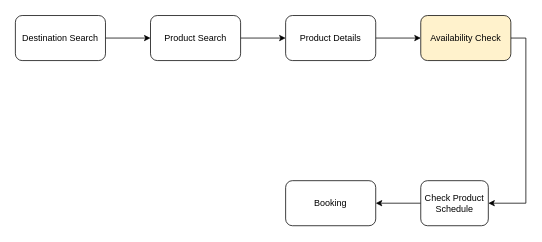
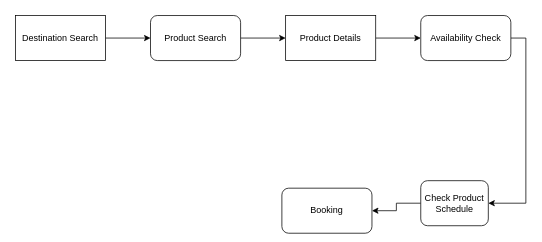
(60, 38) -> (60, 38)
(330, 38) -> (330, 38)
(465, 38) -> (465, 38)
(330, 203) -> (327, 210)
